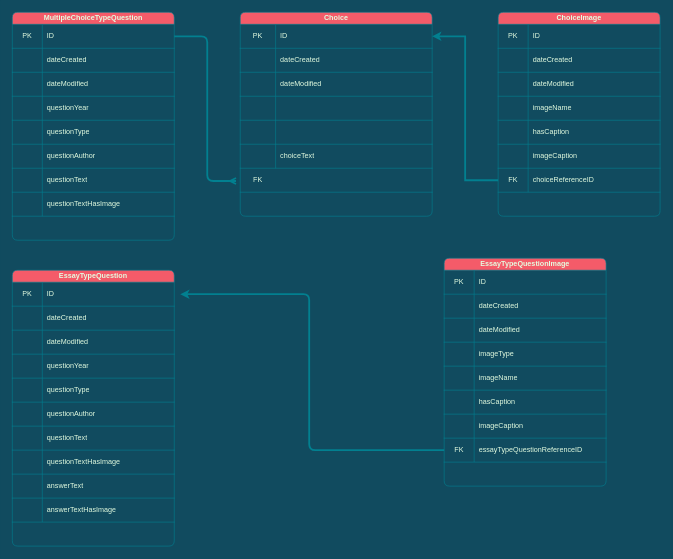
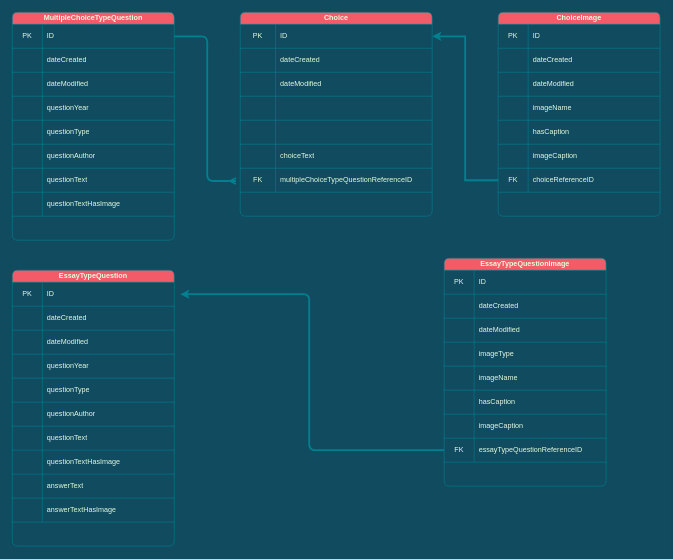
none -> (354, 180)
